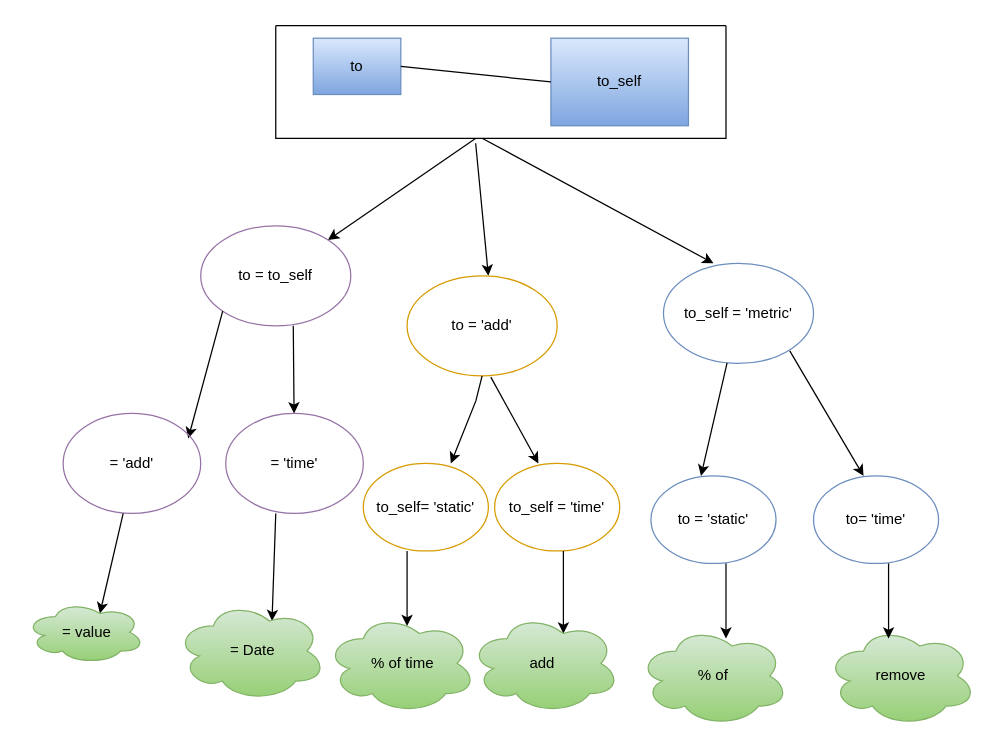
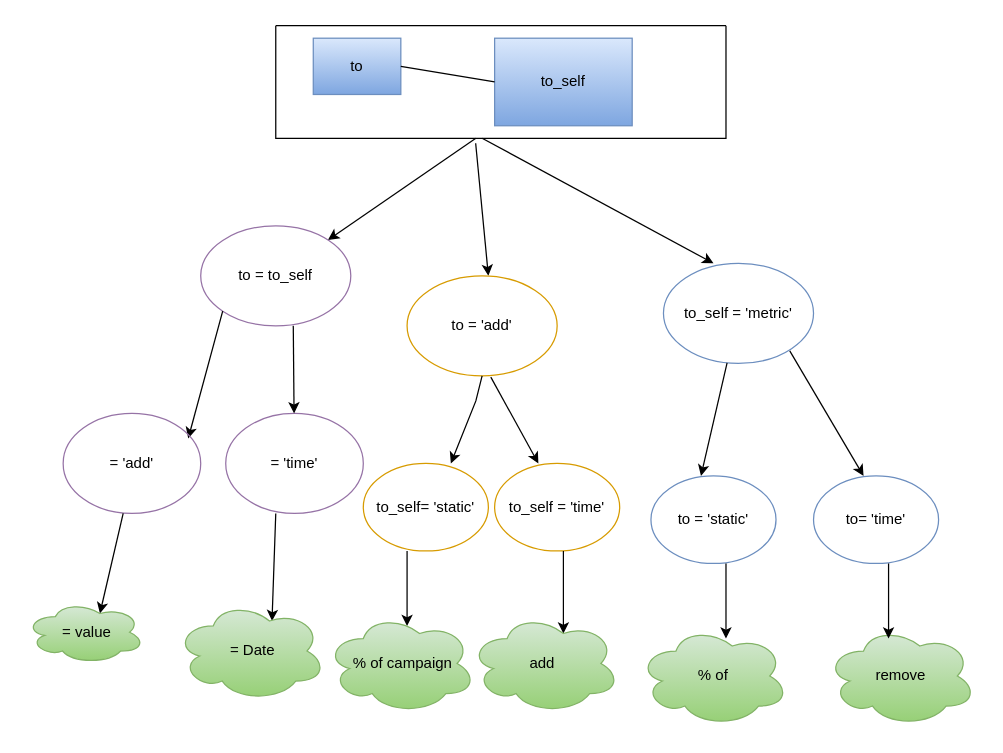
(619, 82) -> (563, 82)
(401, 663) -> (401, 663)
